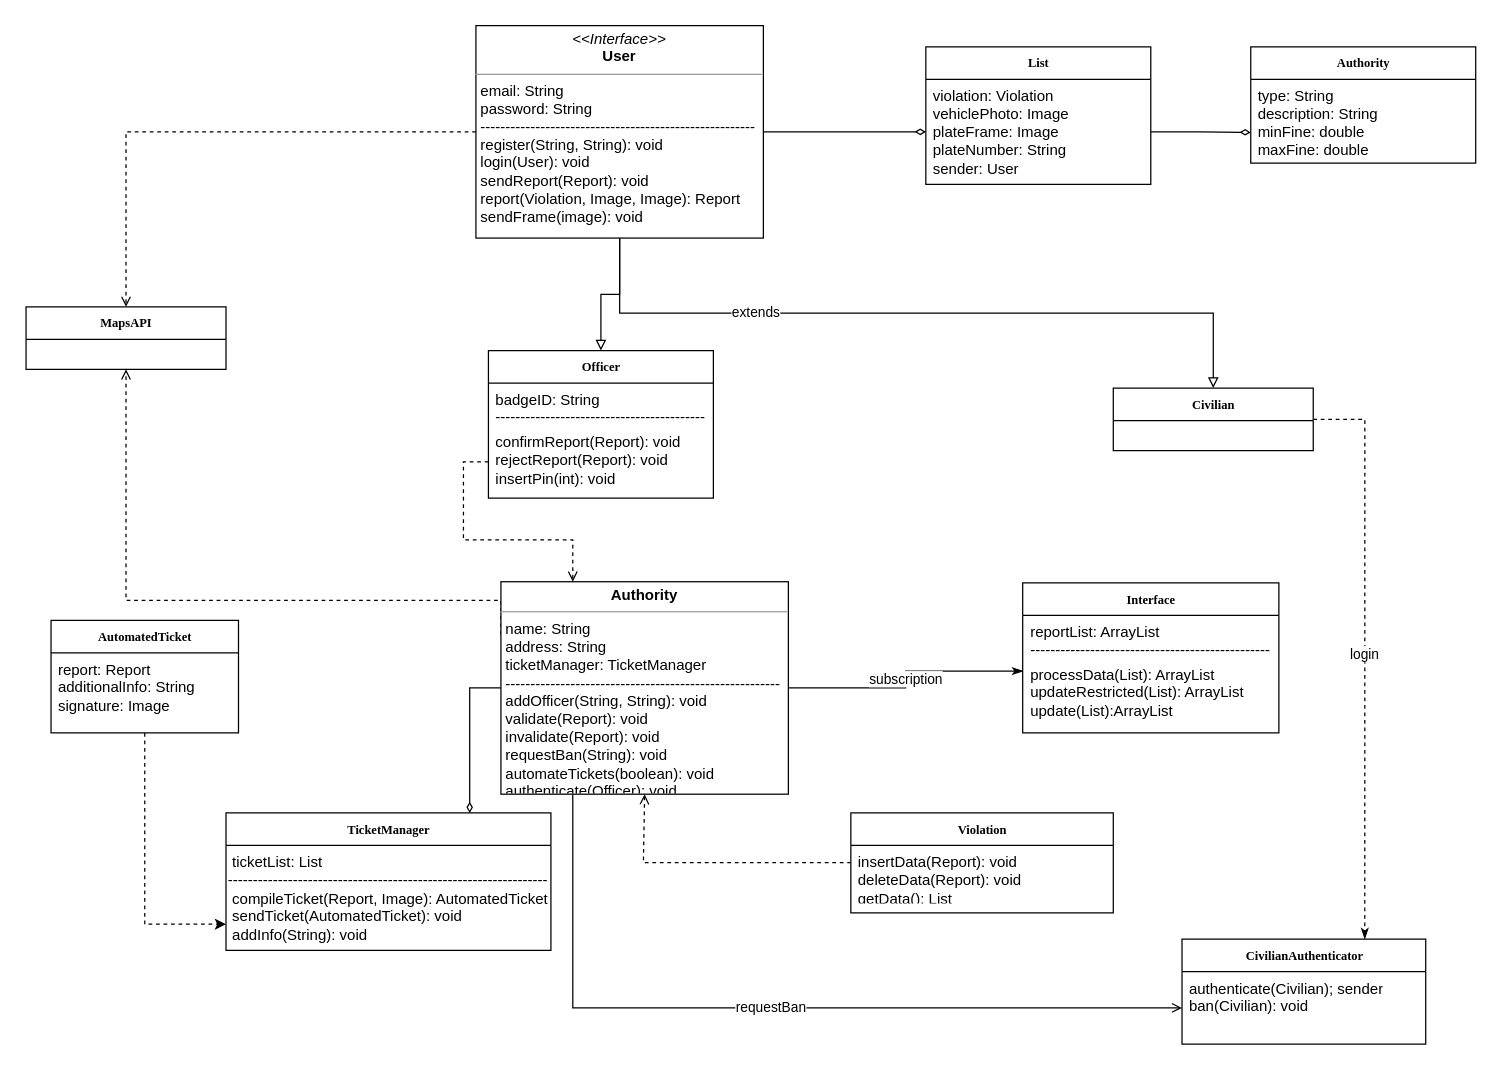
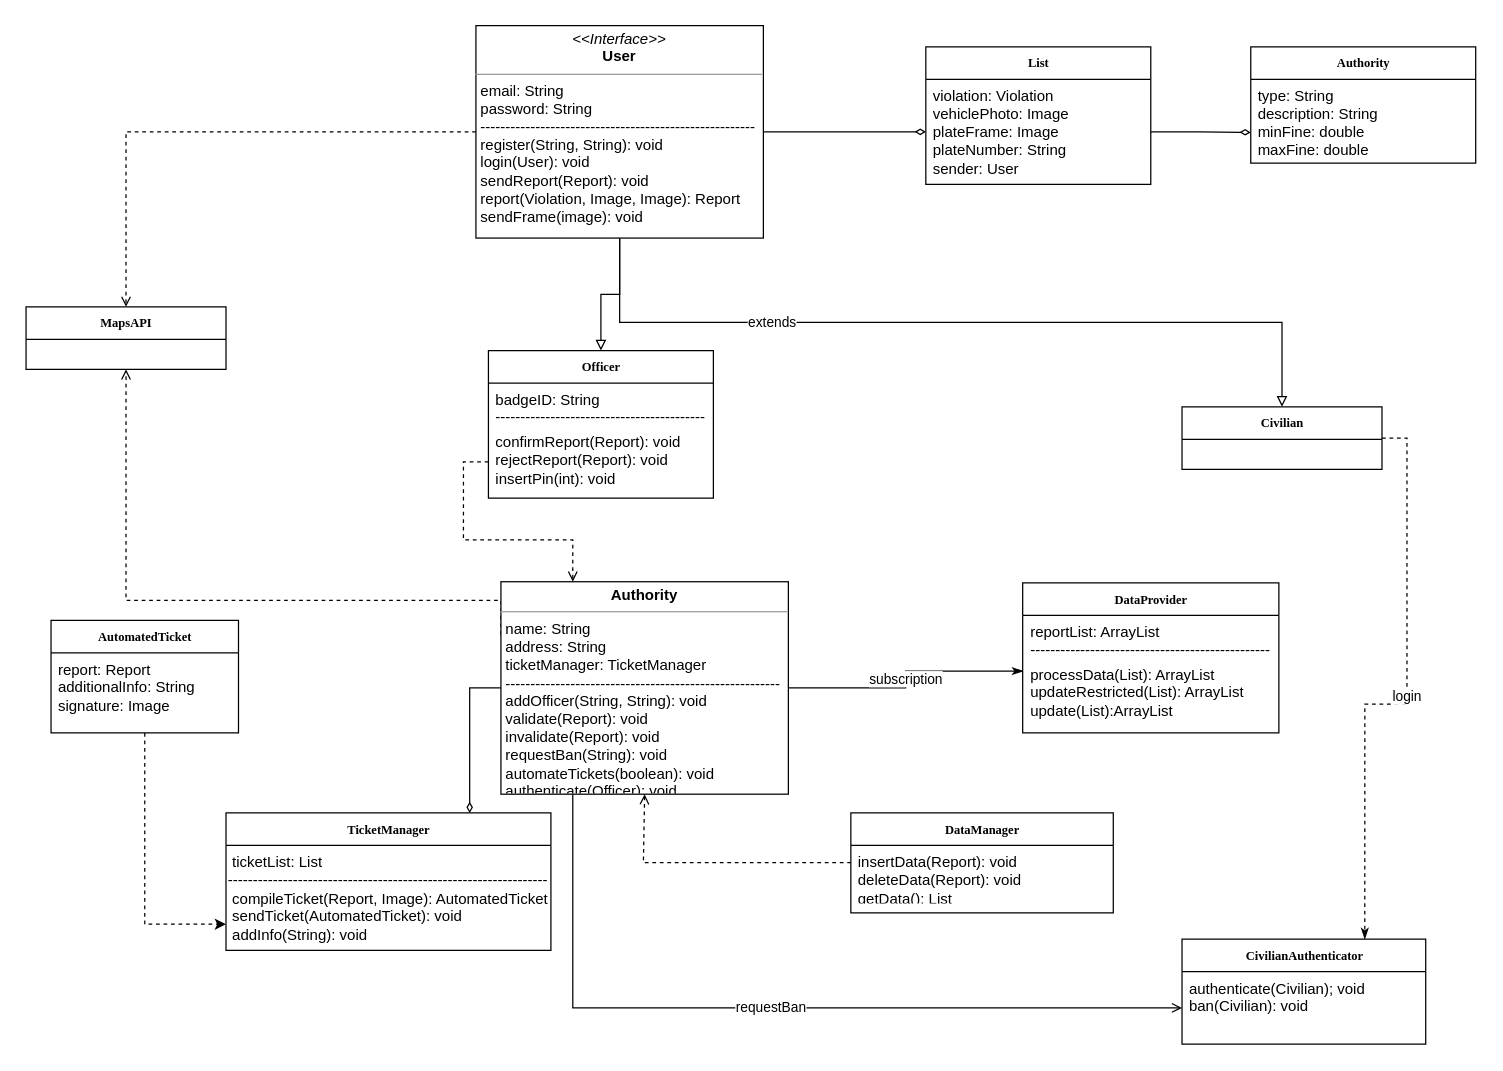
(1213, 419) -> (1282, 438)
(1151, 599) -> (1151, 599)
(983, 829) -> (983, 829)
(1302, 999) -> (1291, 999)
